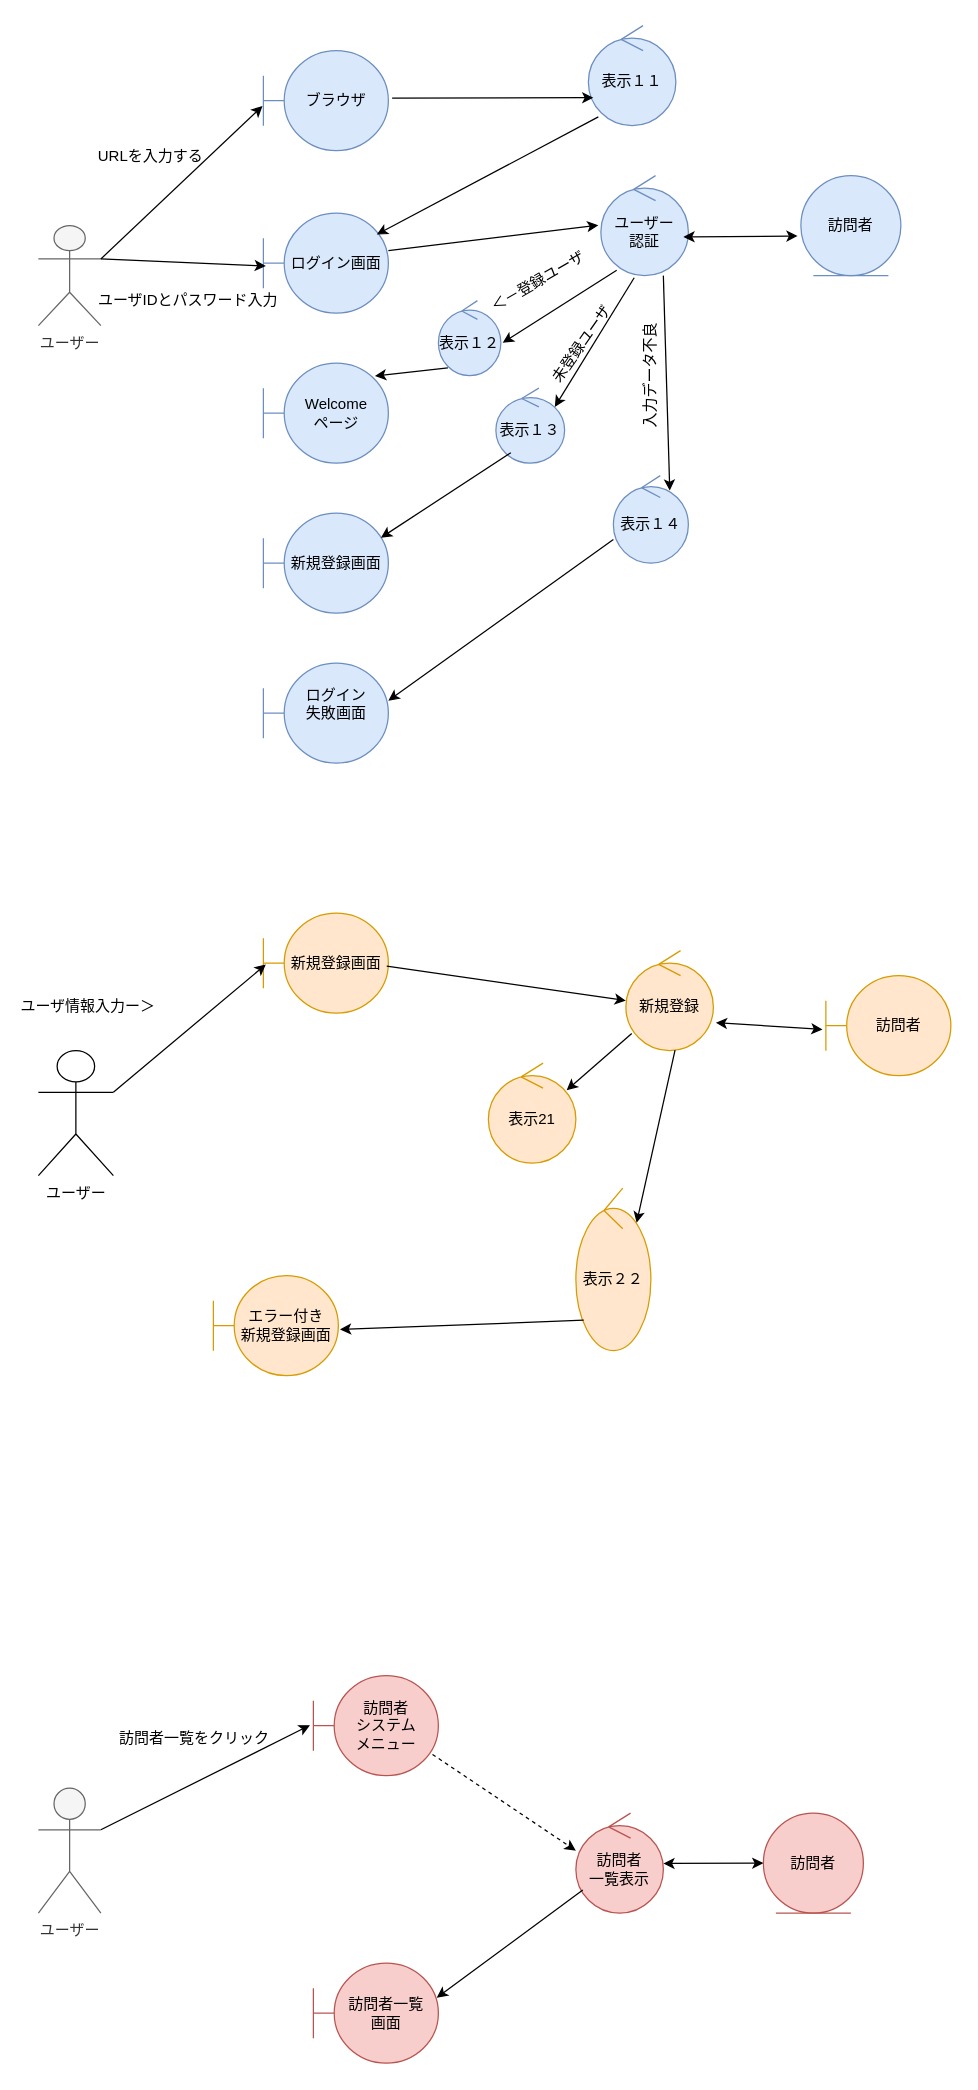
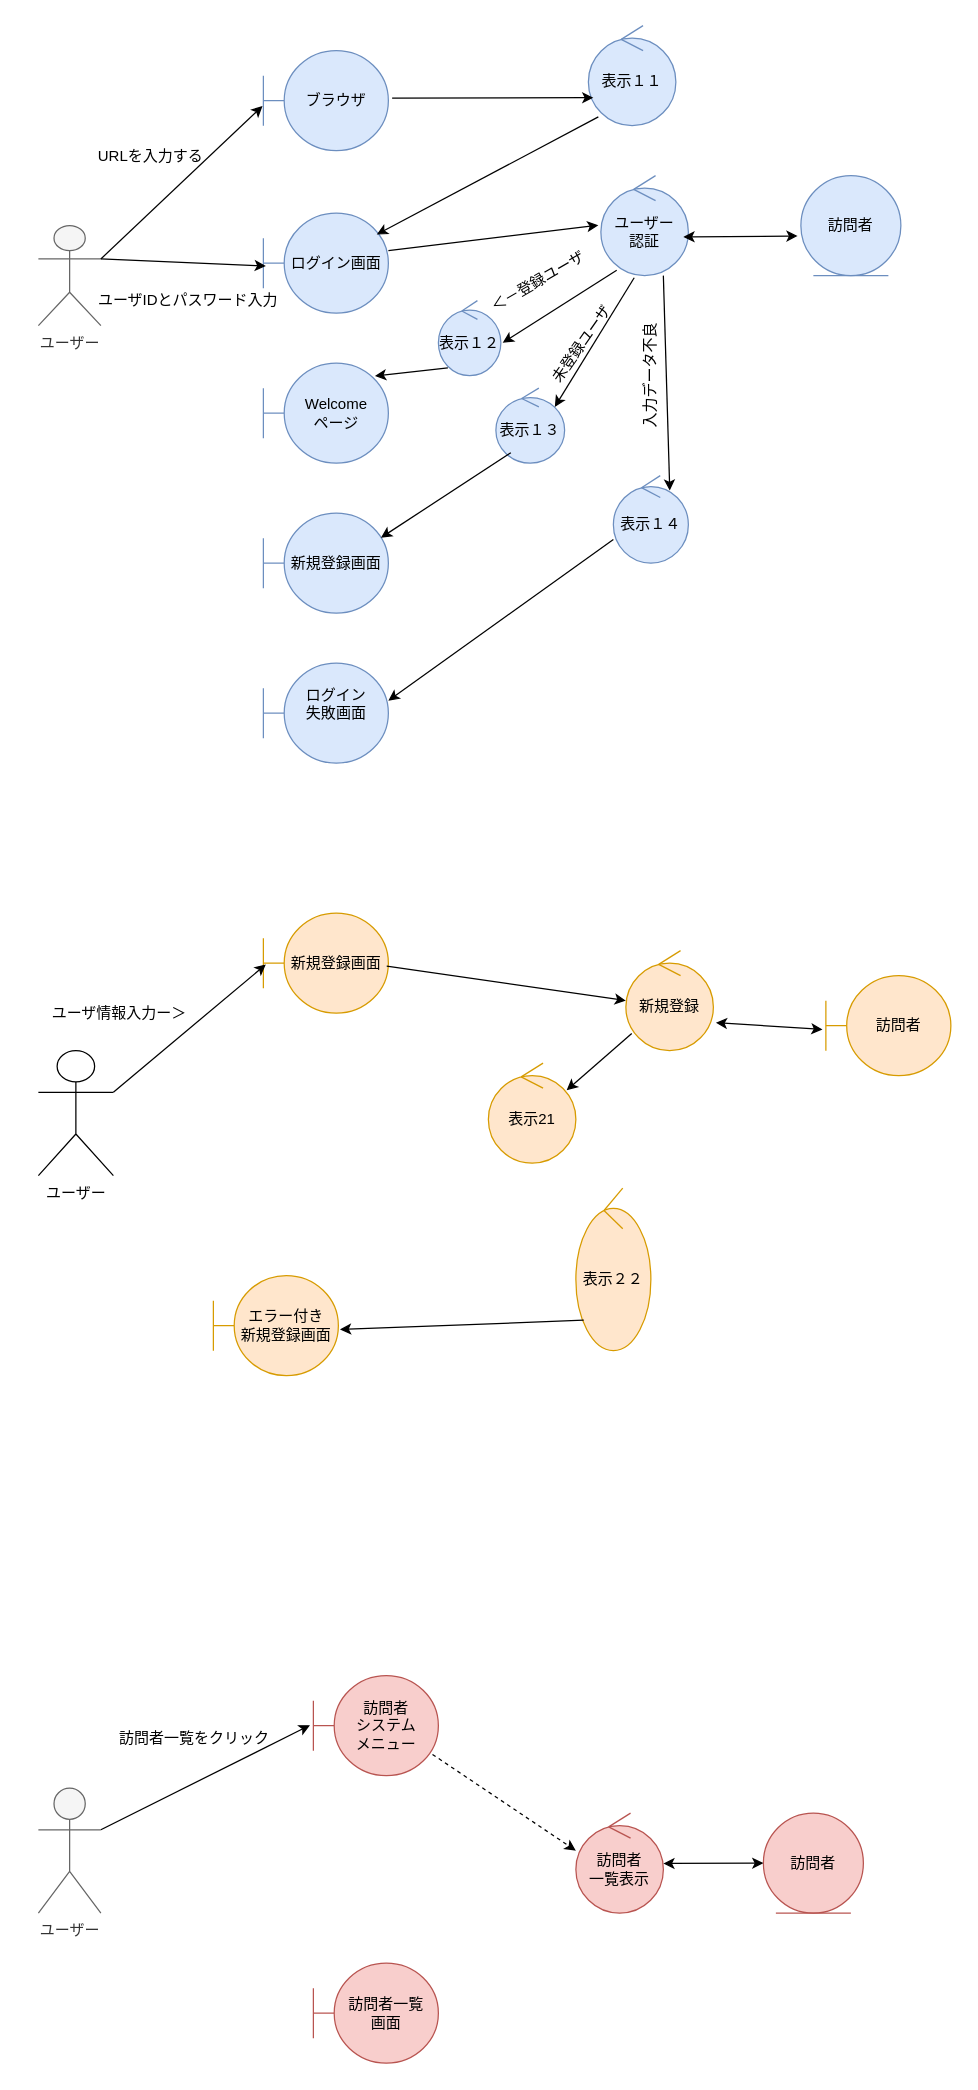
(88, 1007) -> (119, 1013)
(656, 1133) -> none
(513, 1941) -> none
